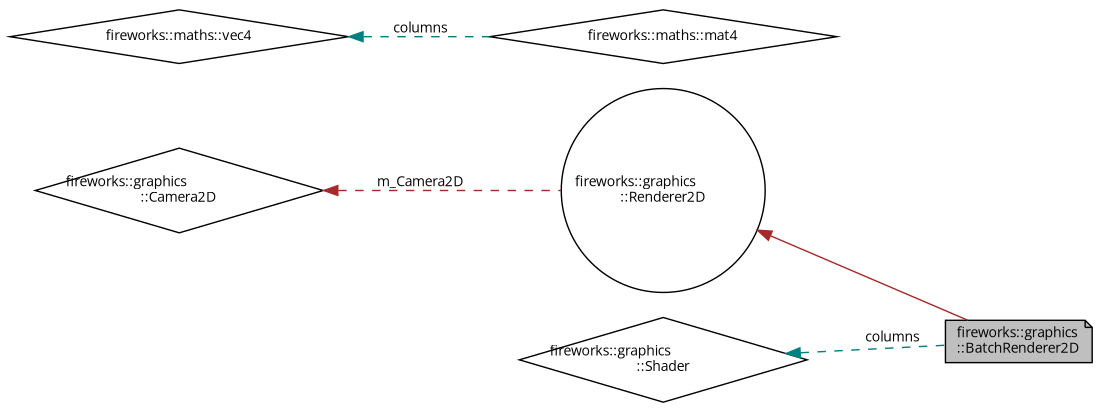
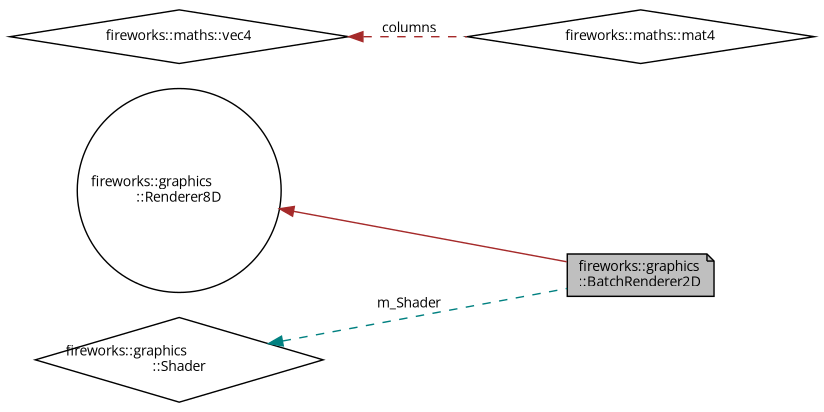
(426, 37) -> (415, 37)
(179, 190) -> none
(663, 190) -> (179, 190)
(891, 338) -> (408, 304)
